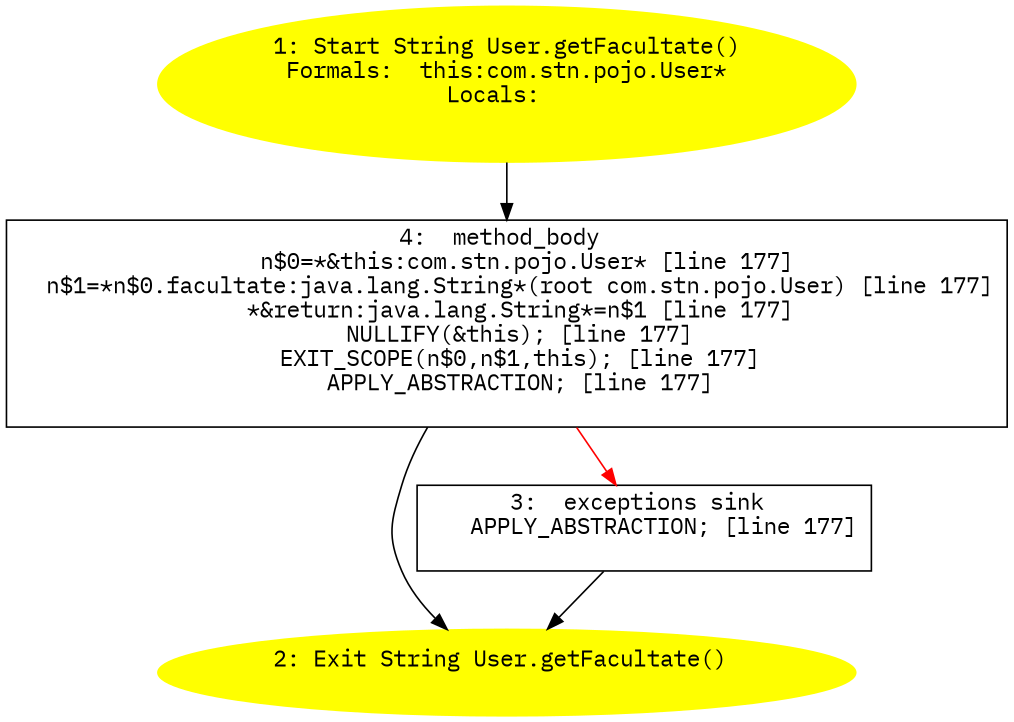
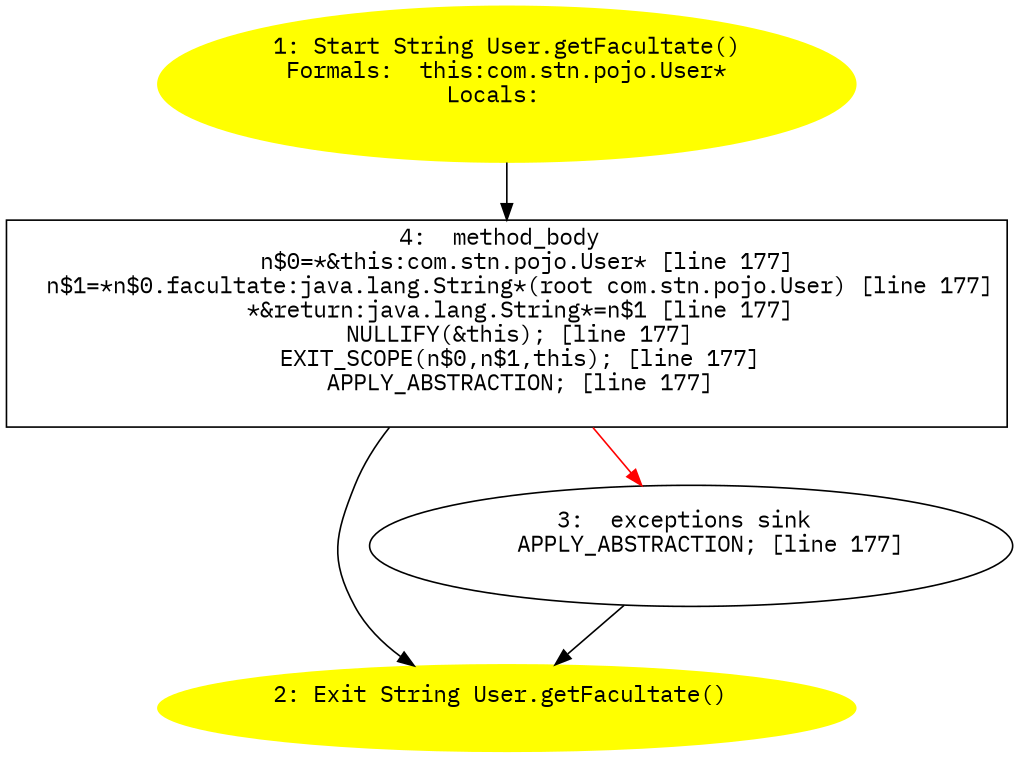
(644, 528) -> (691, 546)
